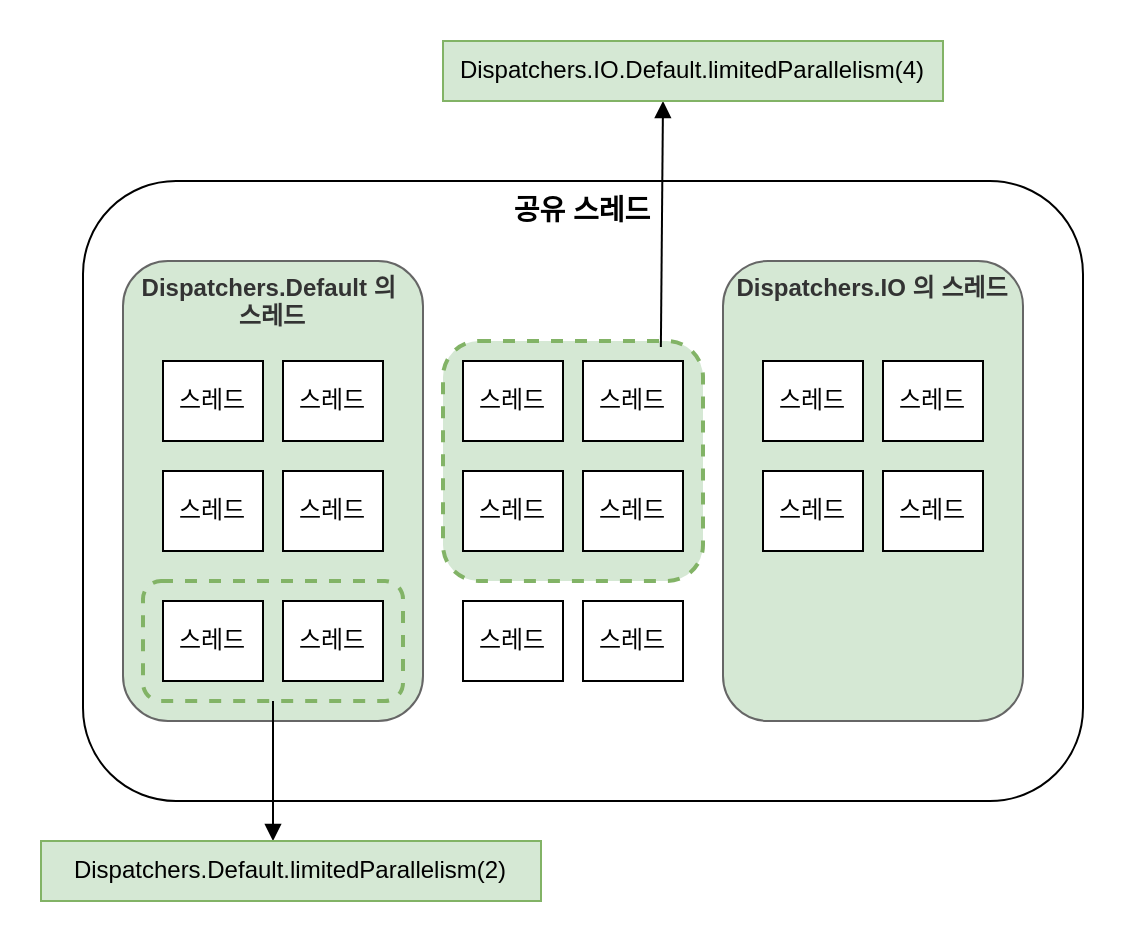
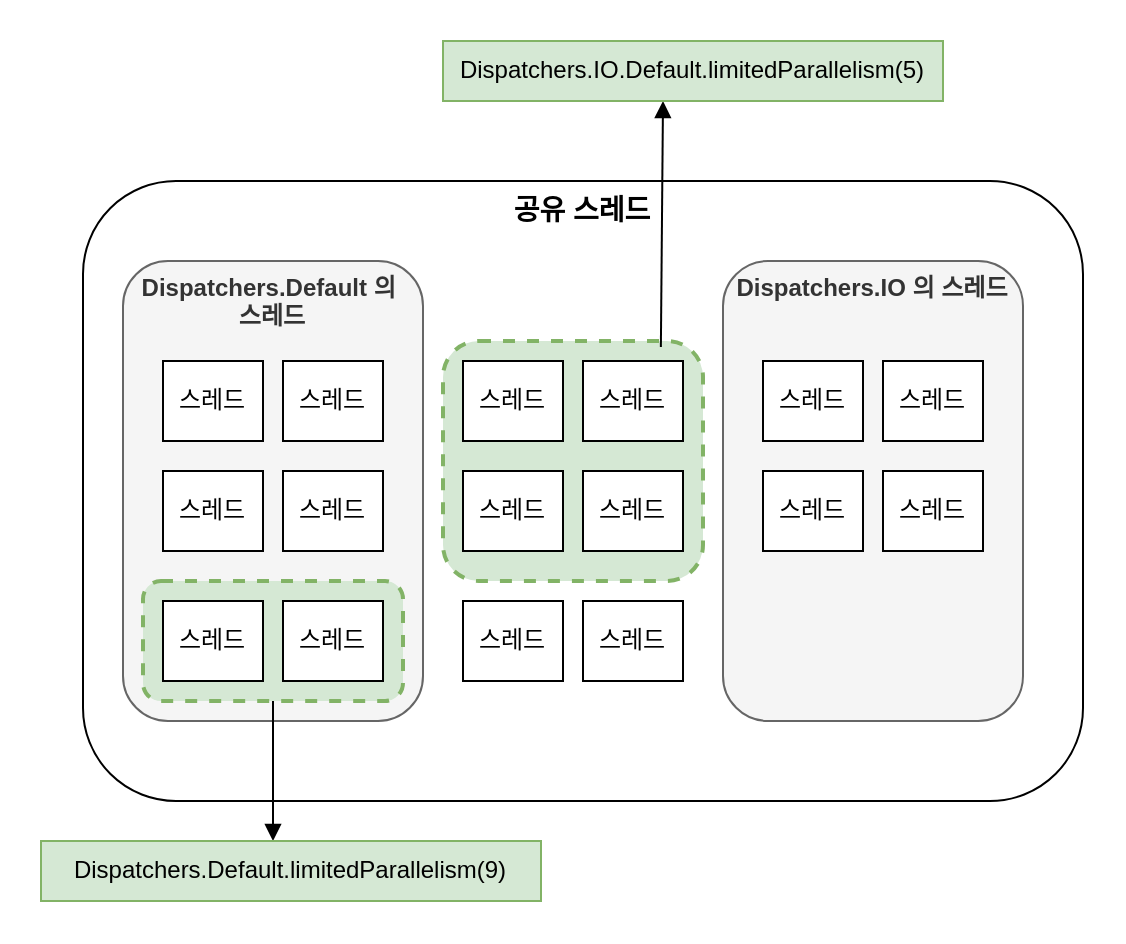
(693, 71) -> (693, 71)
(273, 491) -> (273, 491)
(873, 491) -> (873, 491)
(291, 871) -> (291, 871)
